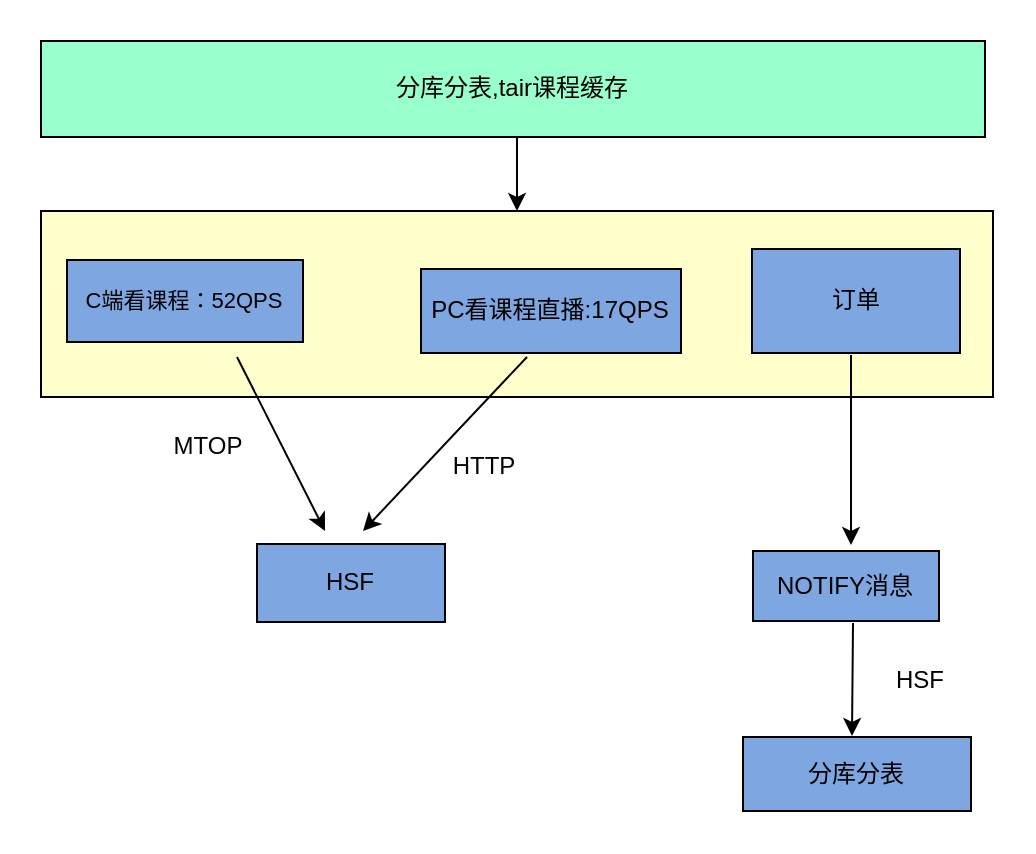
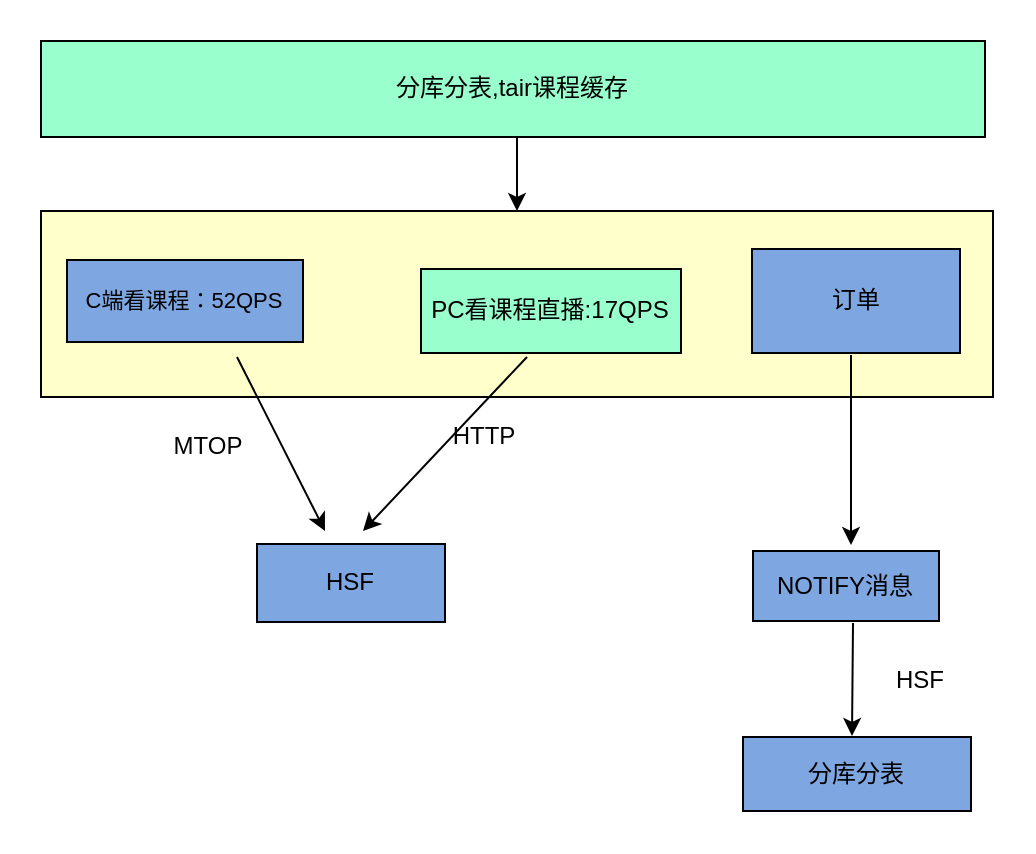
(551, 311) -> (551, 311)
(485, 467) -> (485, 437)
